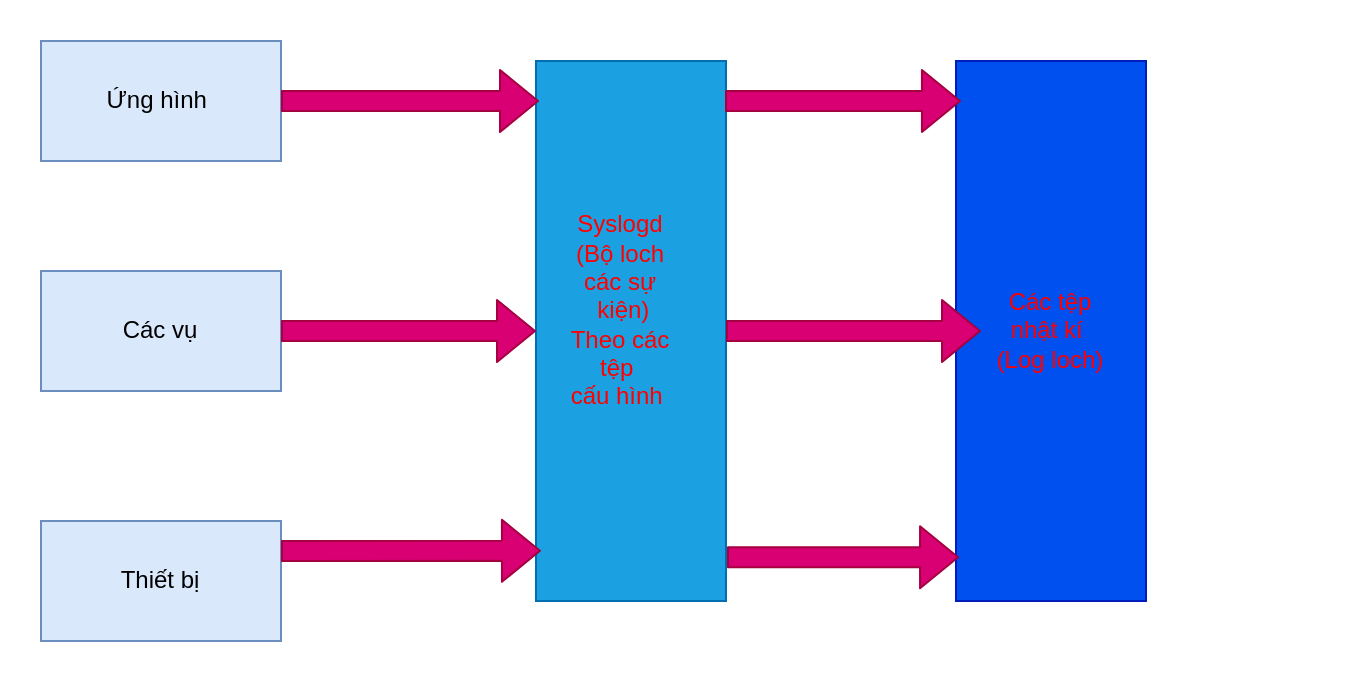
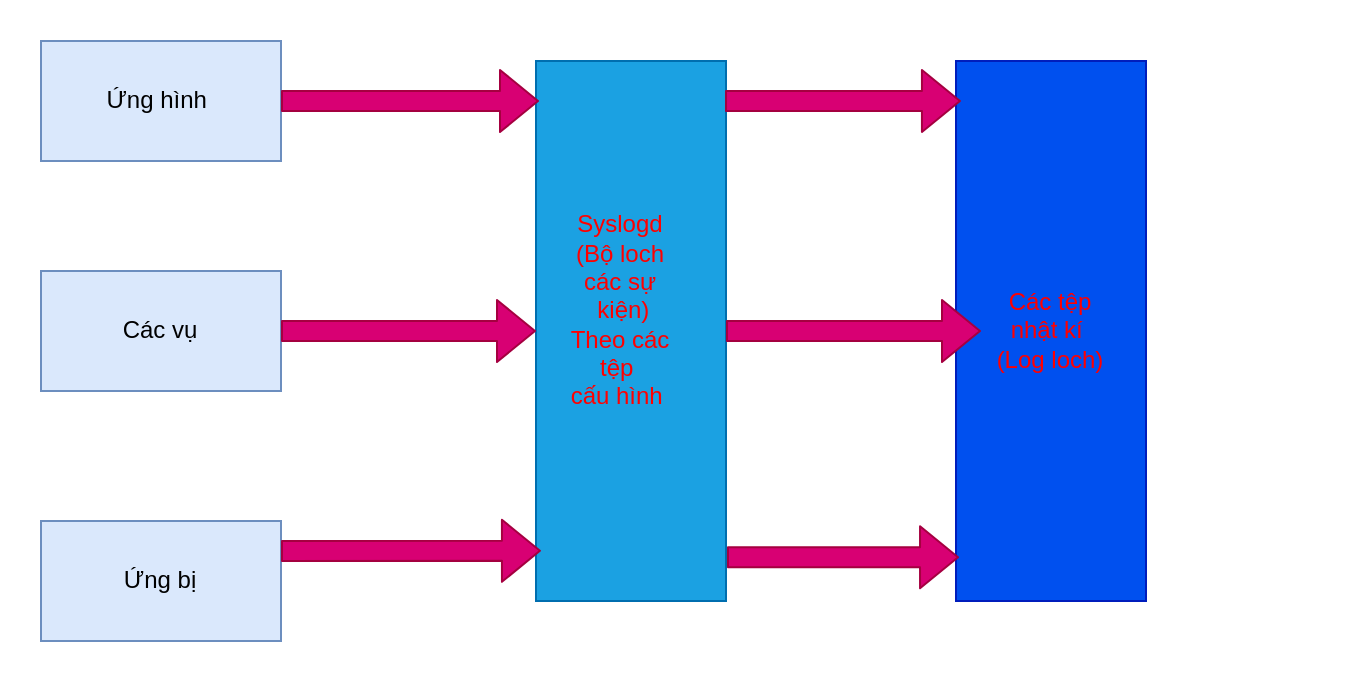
(161, 581) -> (161, 581)
